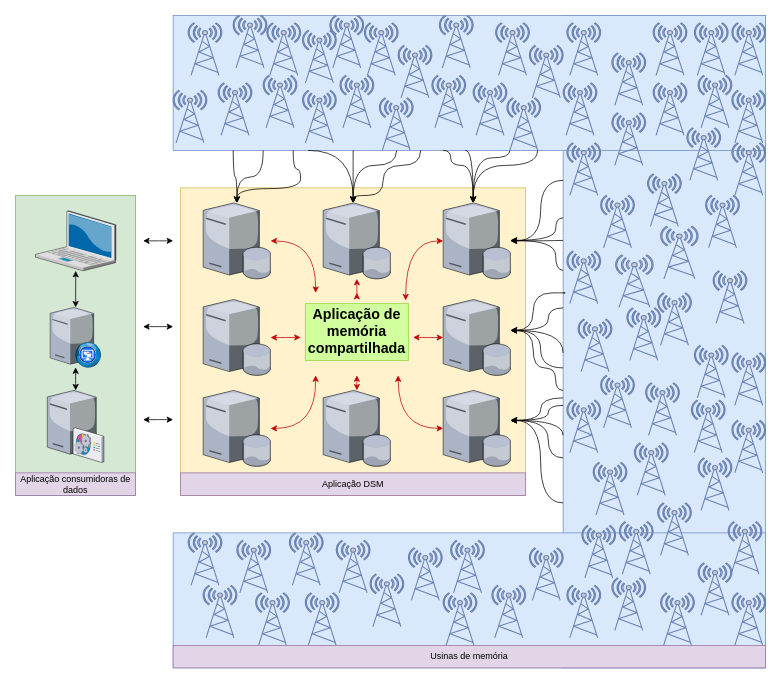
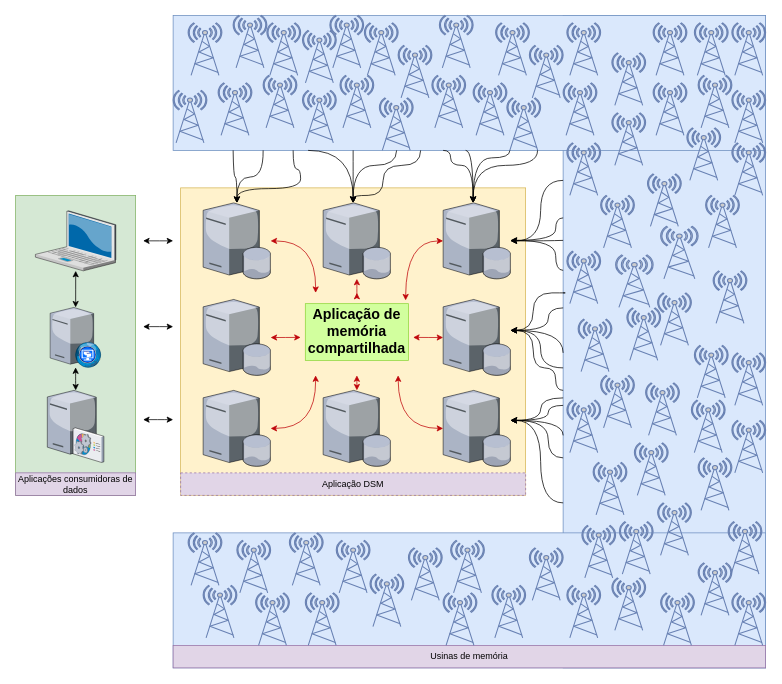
(75, 484) -> (75, 484)
(353, 484) -> (353, 484)
